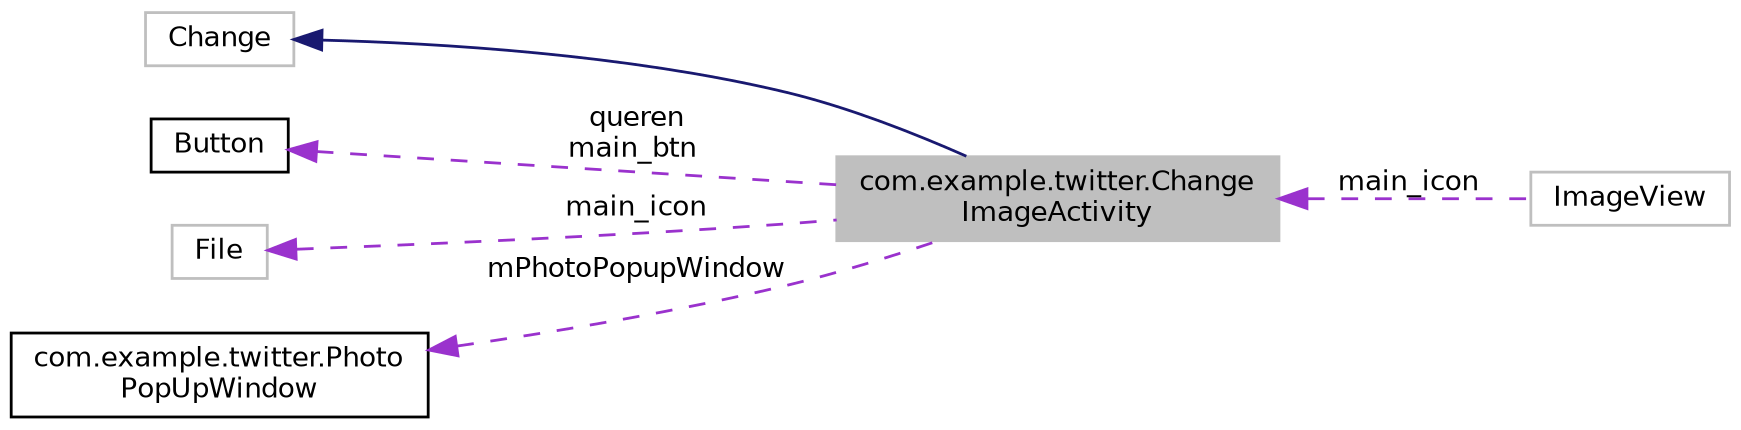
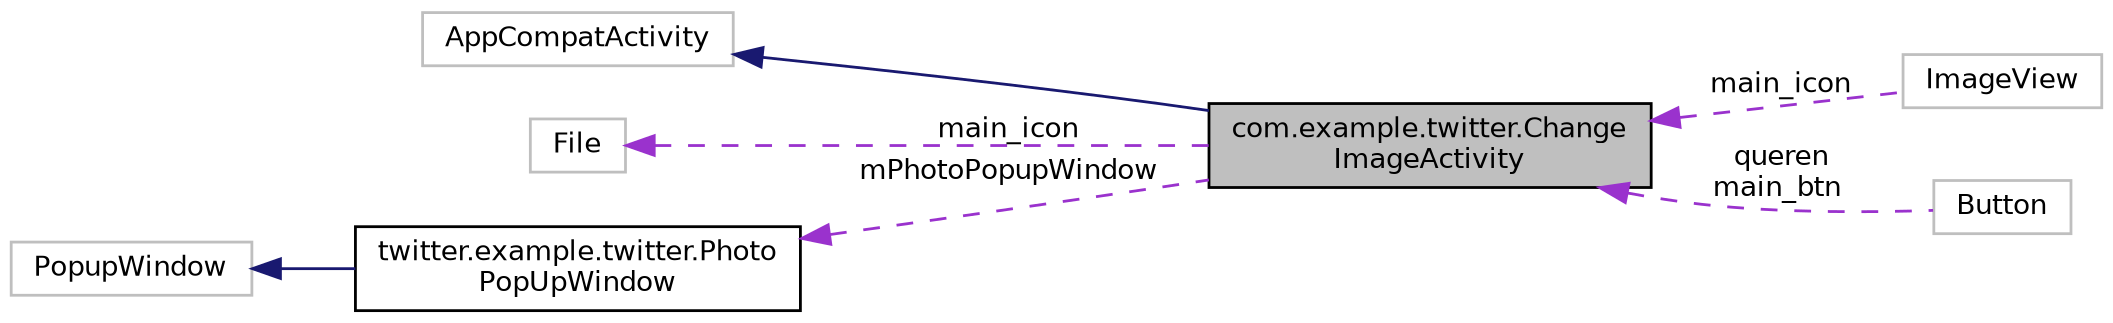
(220, 39) -> (578, 39)
(220, 146) -> (2002, 207)
(576, 168) -> (1780, 210)
(1058, 199) -> (1430, 146)
none -> (132, 269)
(220, 375) -> (578, 269)
